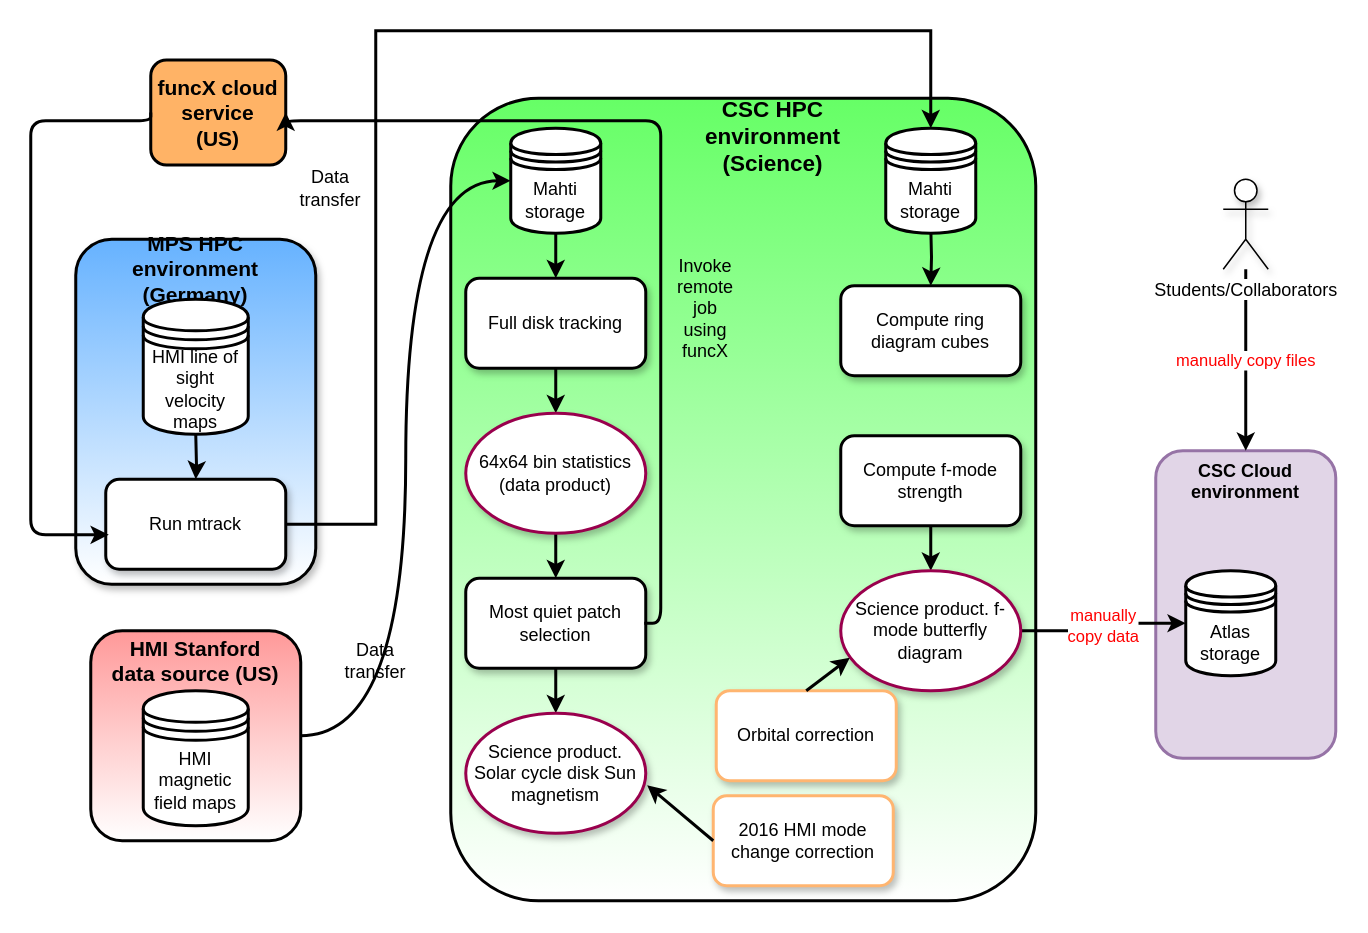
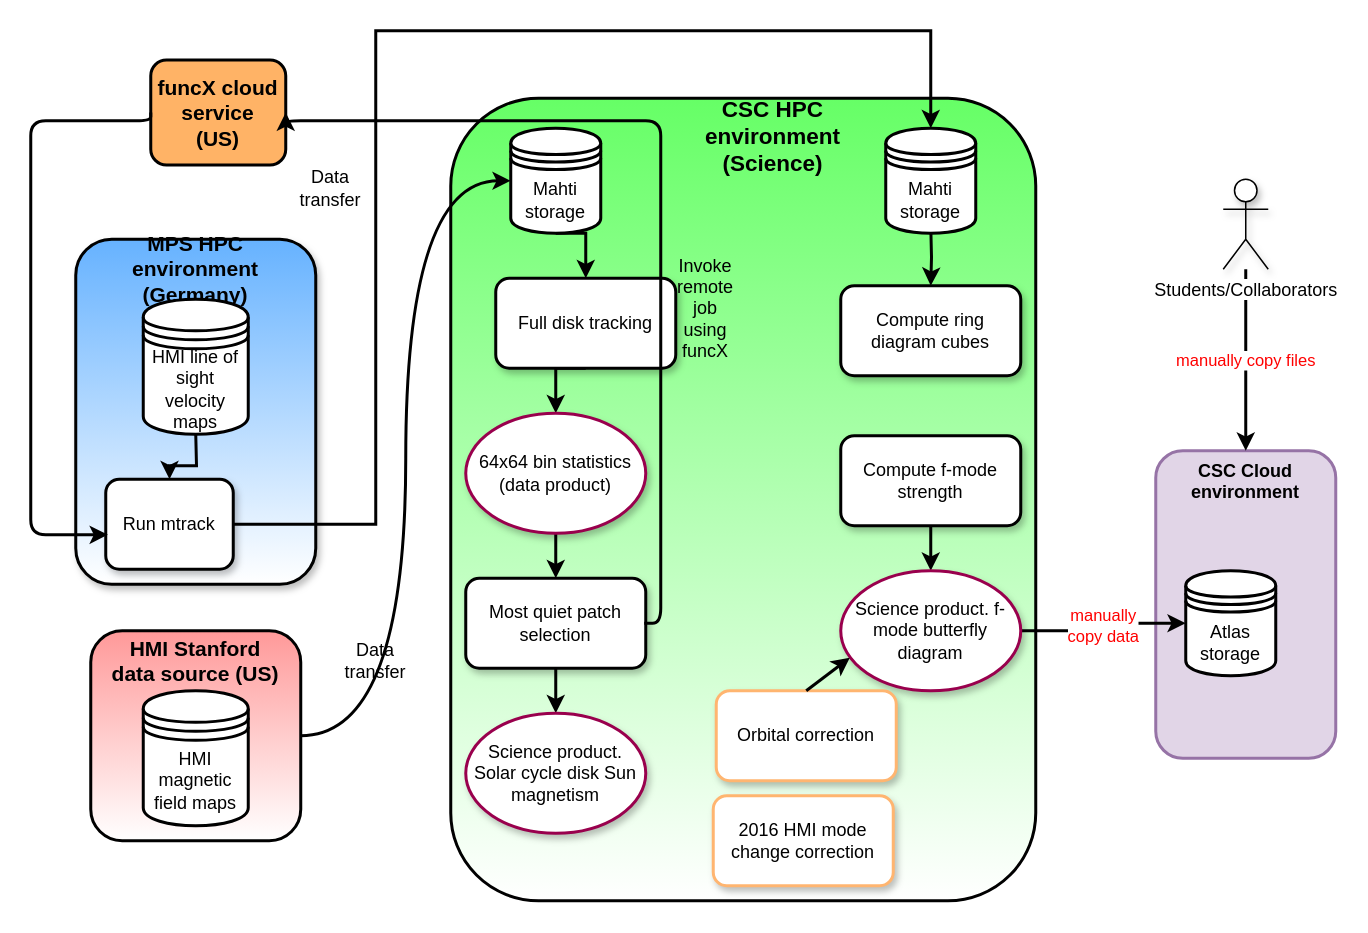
(556, 323) -> (586, 323)
(196, 524) -> (170, 524)
(685, 817) -> none
